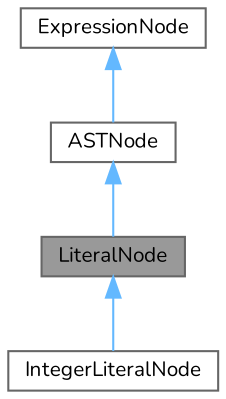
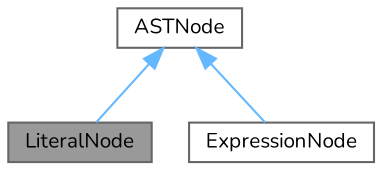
(113, 96) -> (238, 93)
(113, 371) -> none
